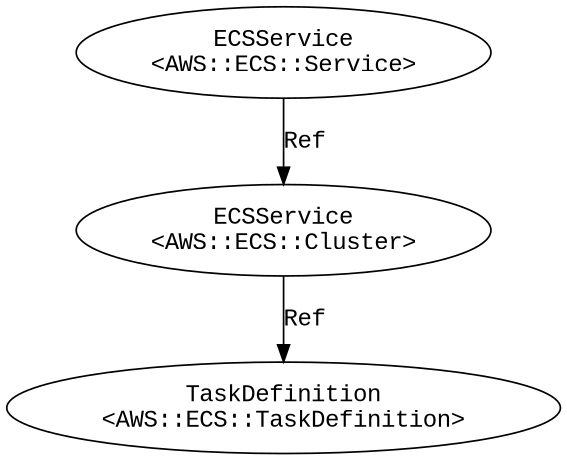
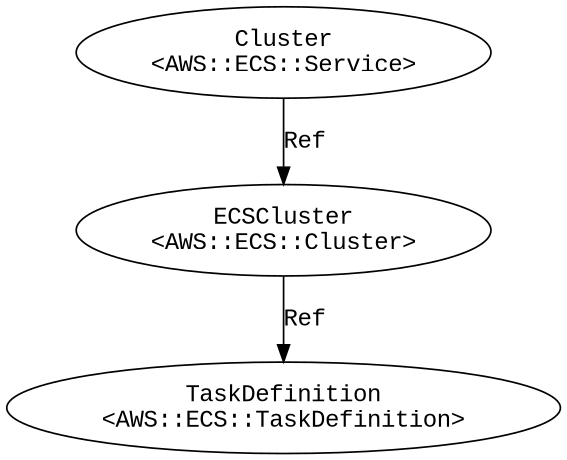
(284, 52) -> (284, 52)
(284, 230) -> (284, 230)
